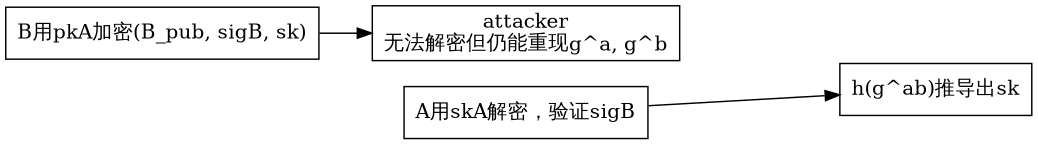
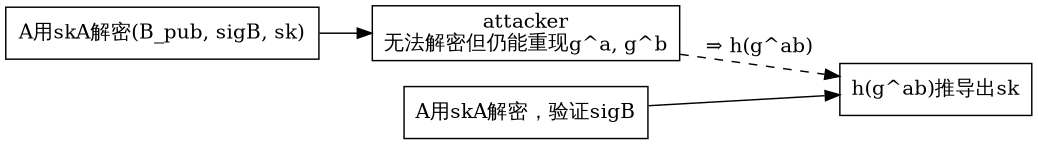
(162, 33) -> (162, 33)
none -> (752, 64)
